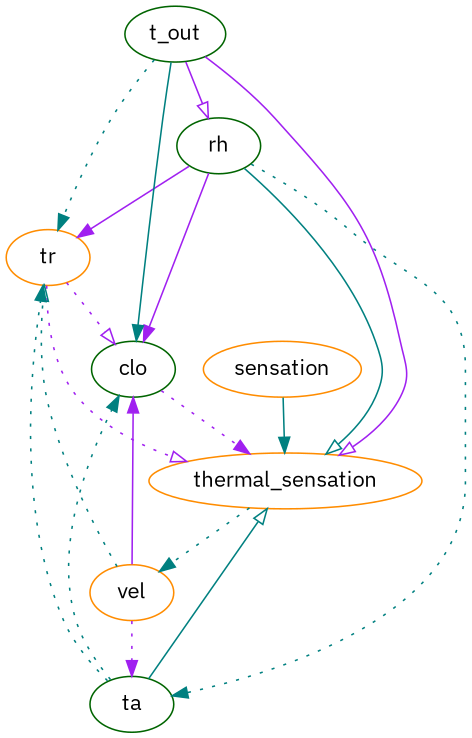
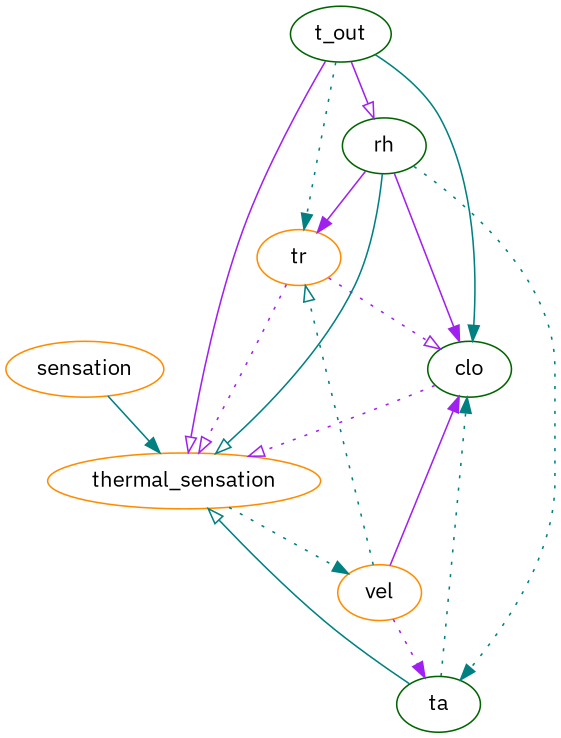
(199, 418) -> (349, 419)
(34, 500) -> none
